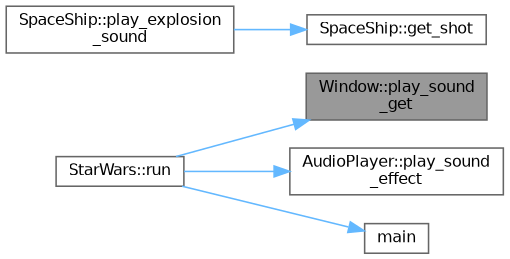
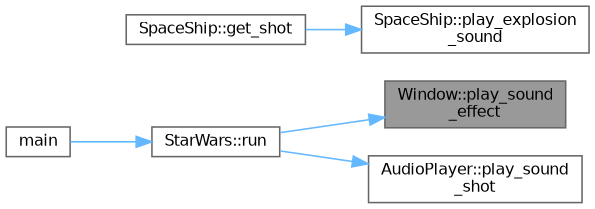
(262, 30) -> (326, 30)
(397, 97) -> (475, 104)
(397, 171) -> (475, 179)
(265, 207) -> (103, 142)
